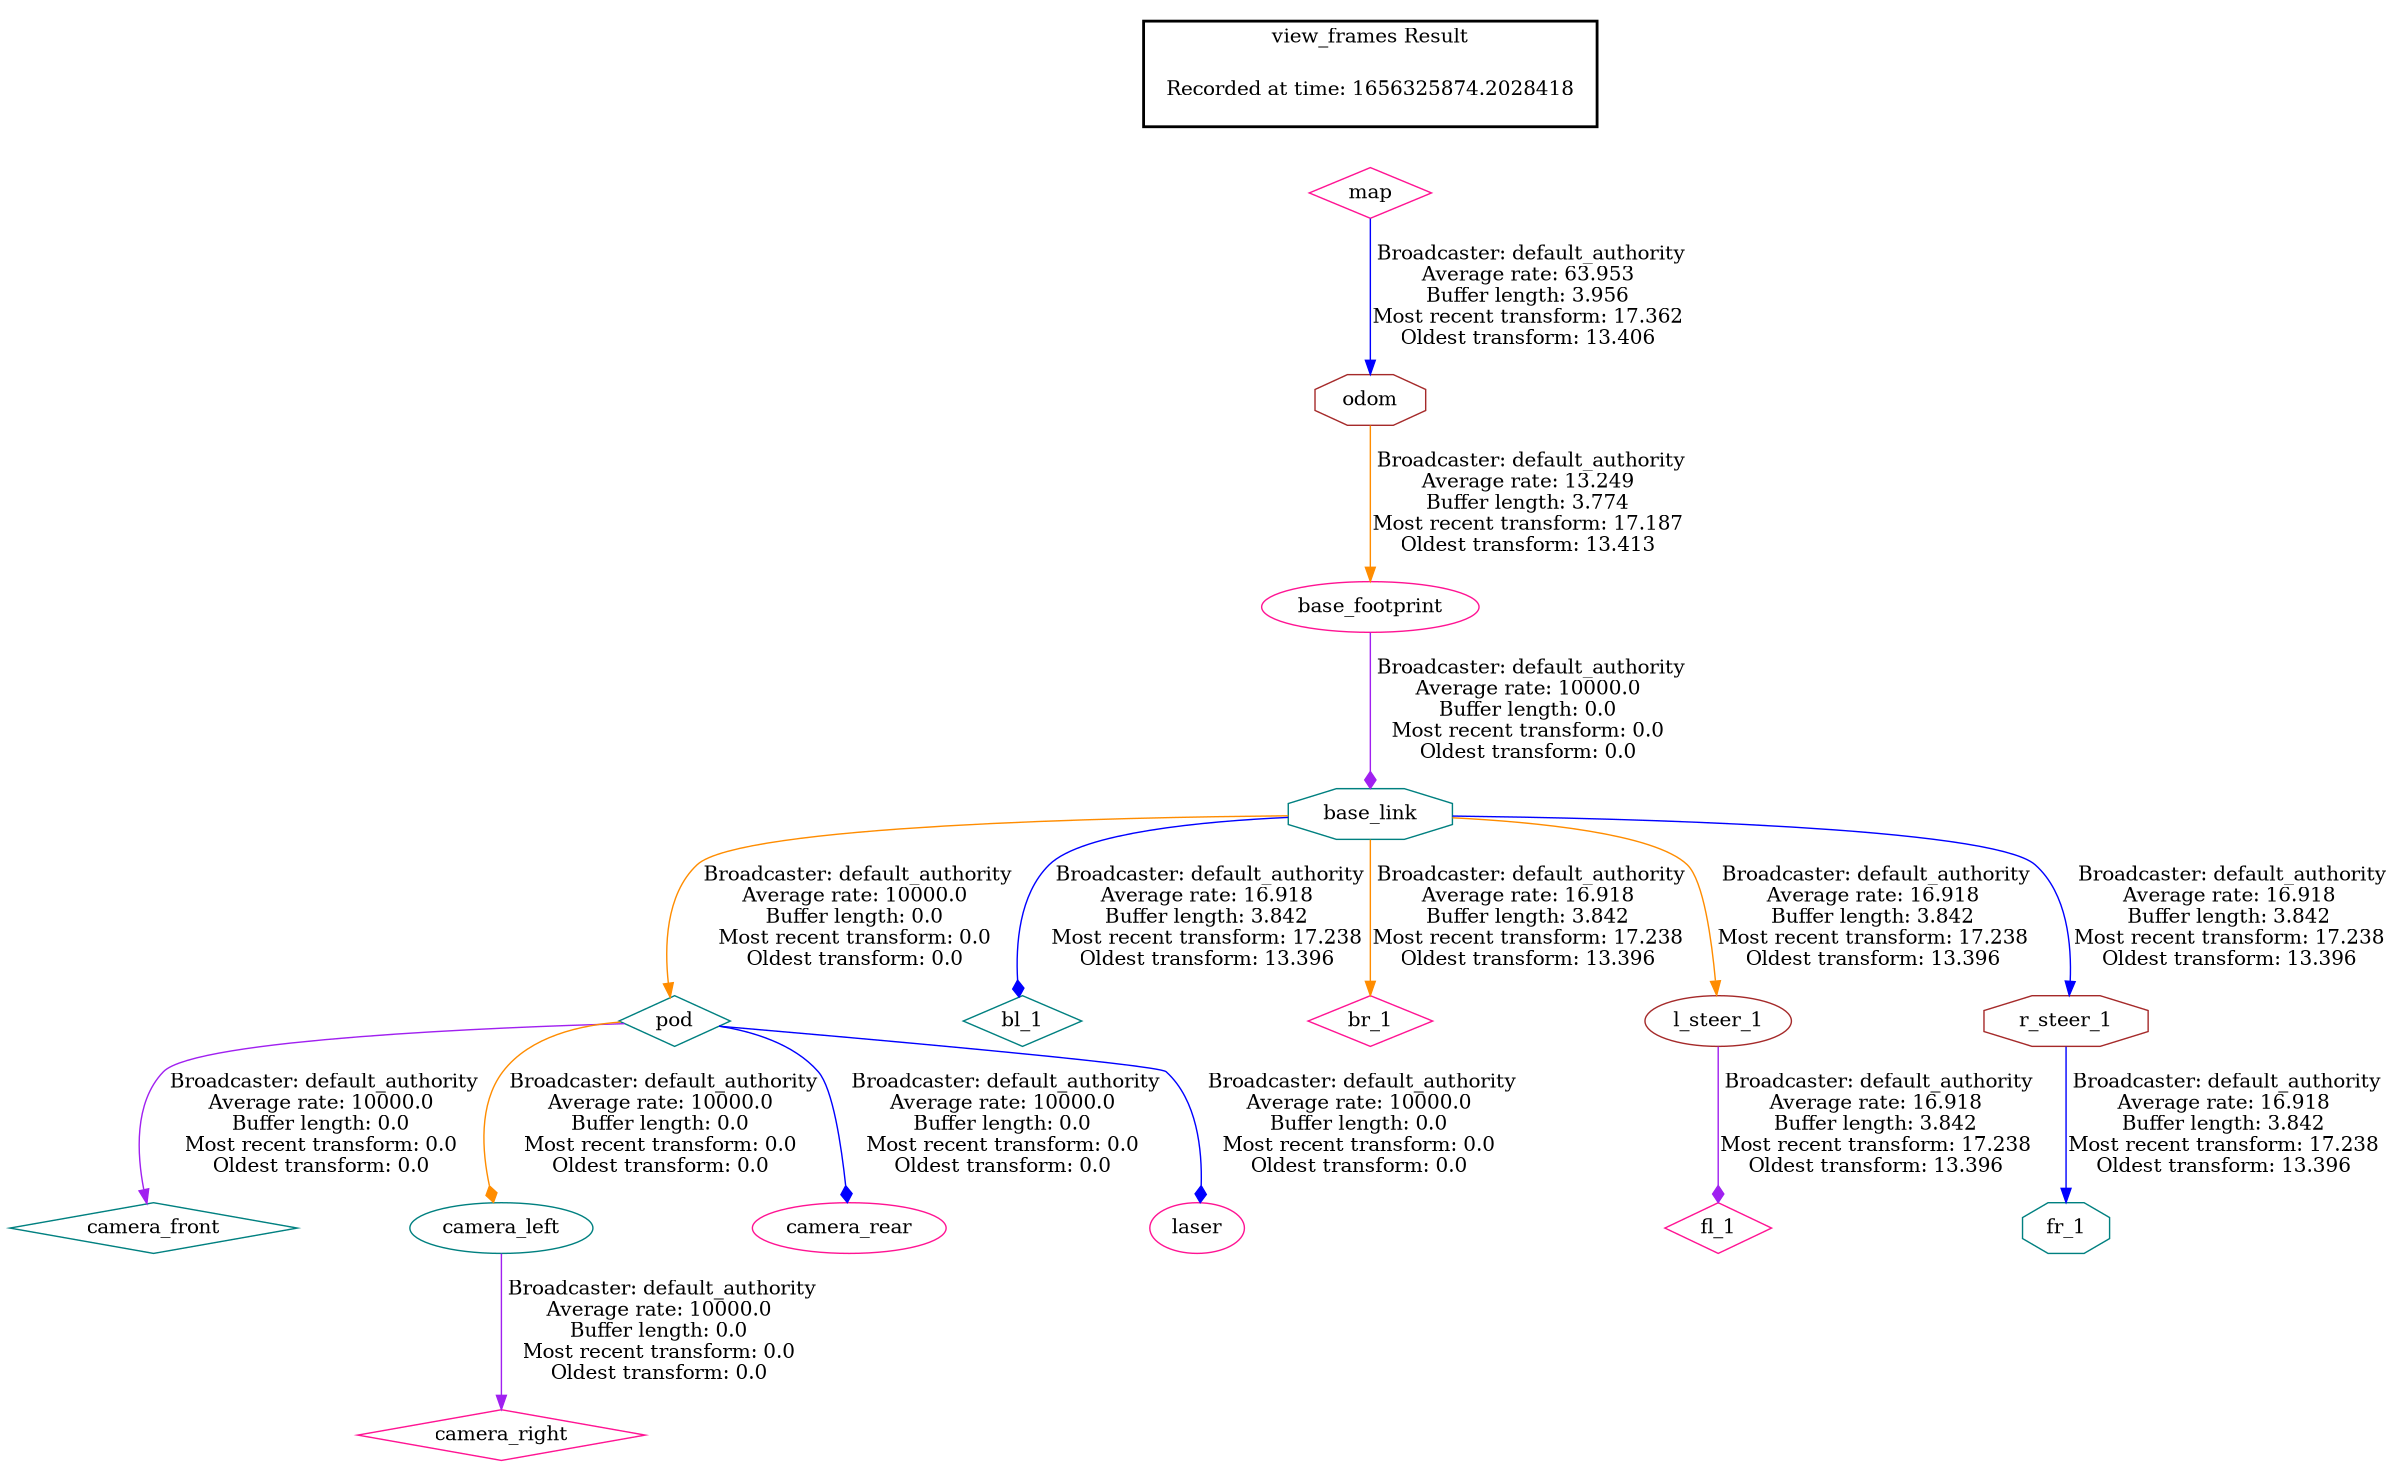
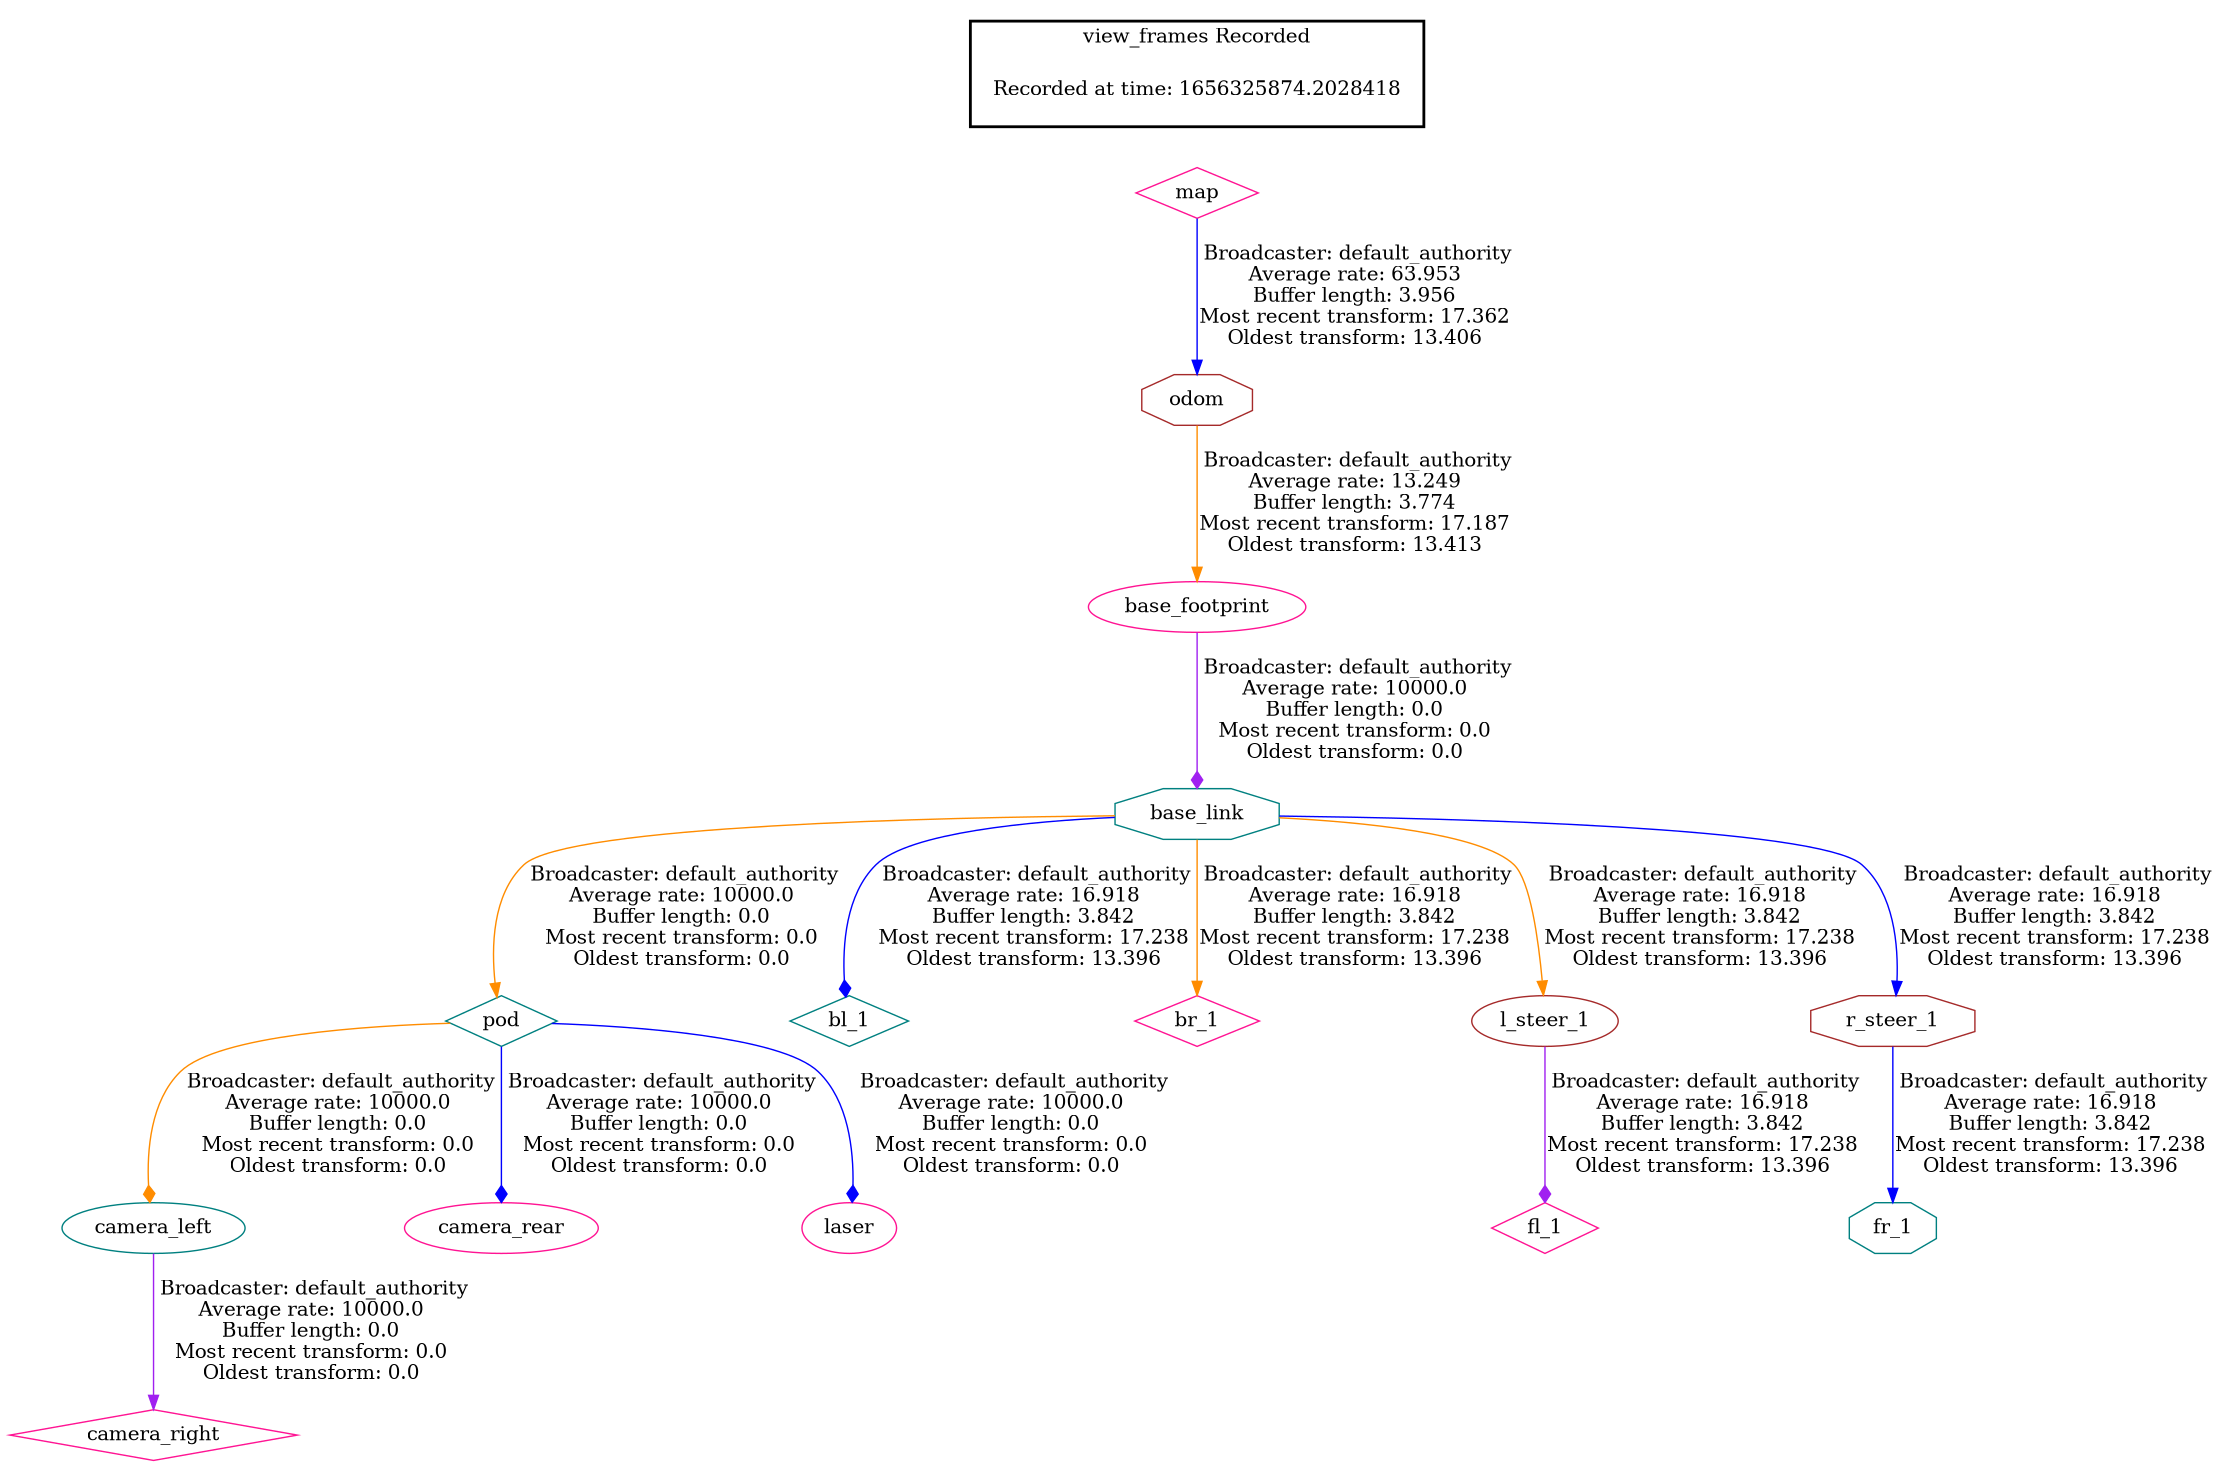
(1370, 37) -> (1197, 37)
(154, 1228) -> none
